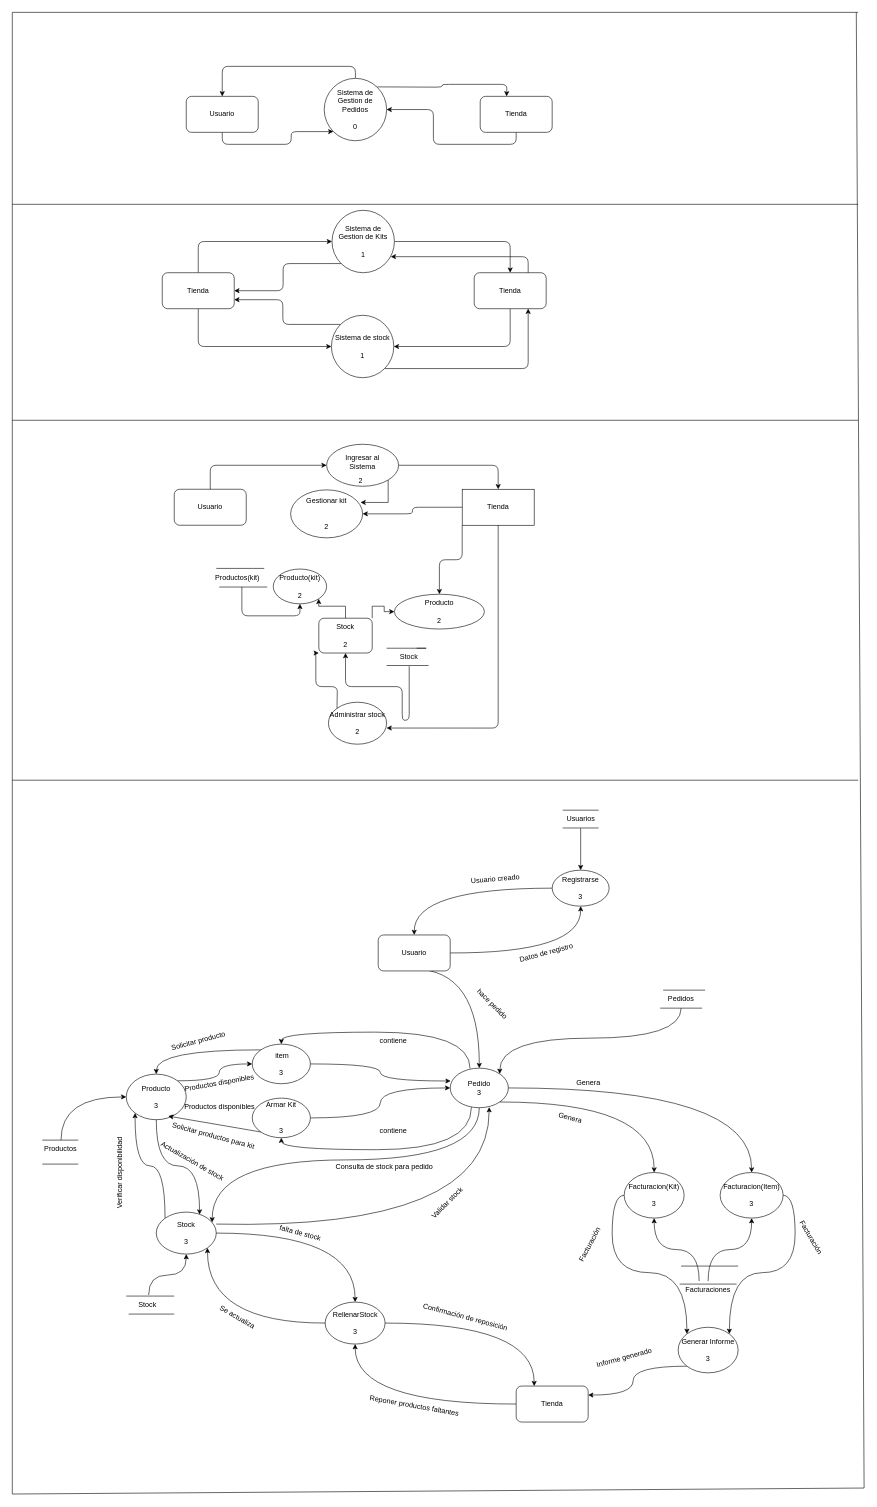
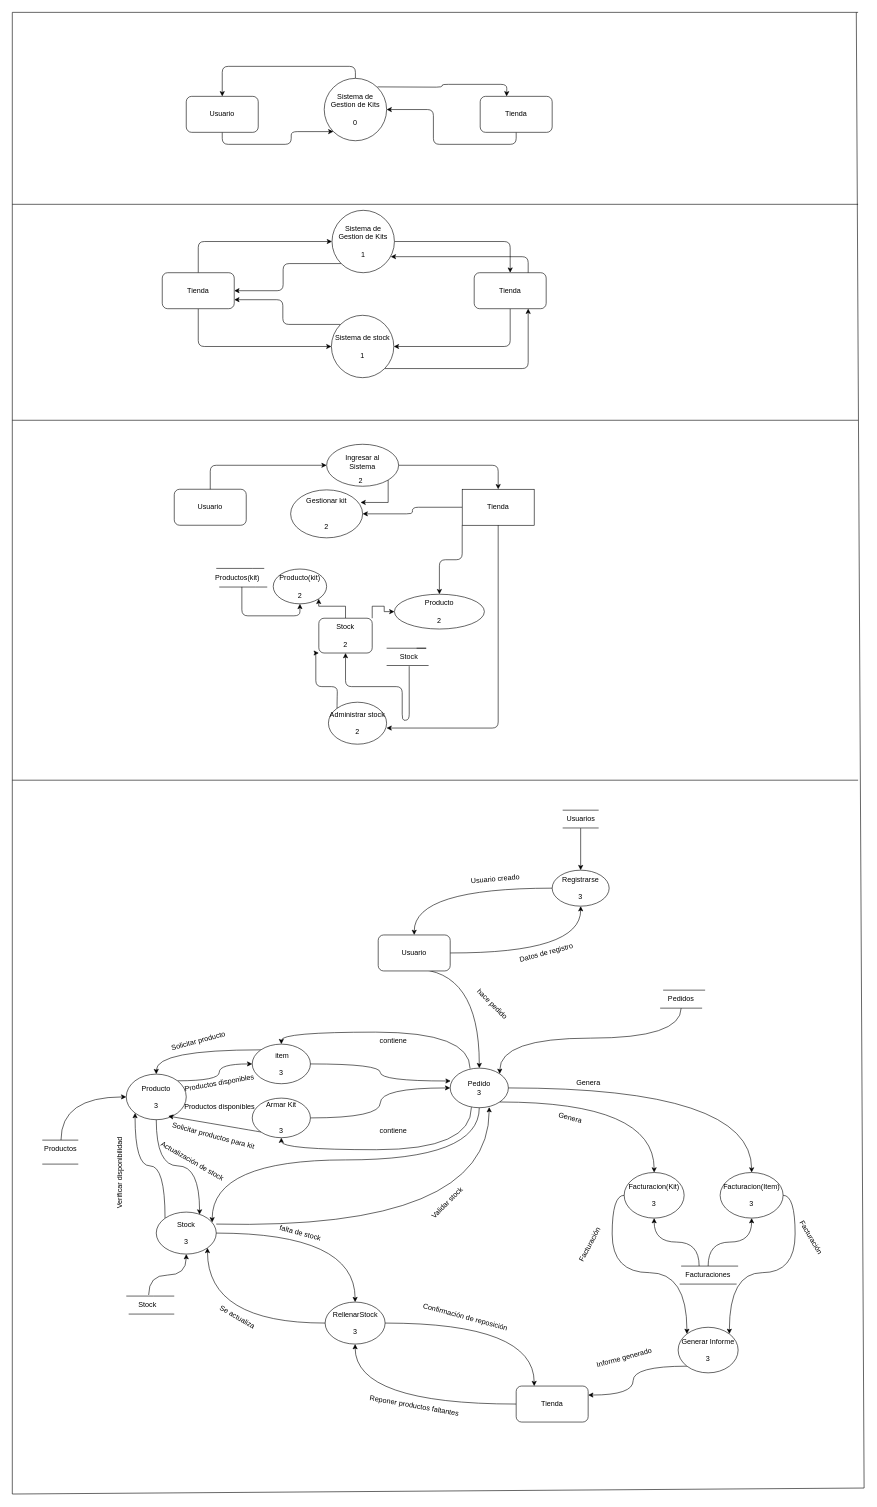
(356, 110) -> (356, 110)
(384, 1167) -> none
(708, 1290) -> (708, 1275)
